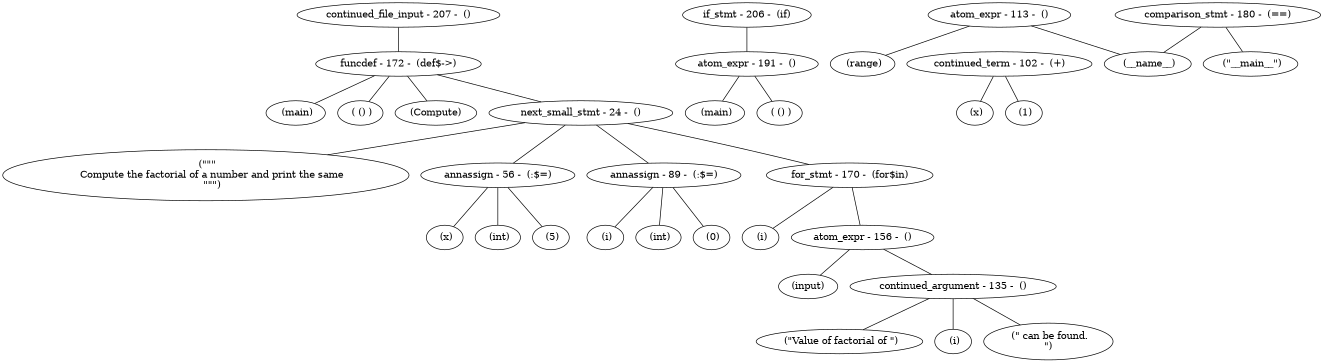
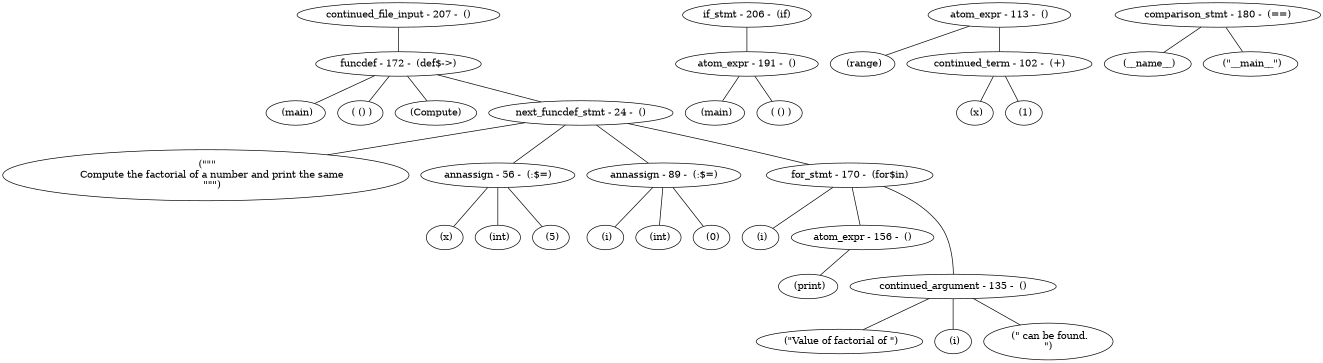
(1076, 40) -> (999, 40)
(581, 113) -> (581, 113)
(908, 262) -> (934, 218)
(808, 286) -> (808, 286)
